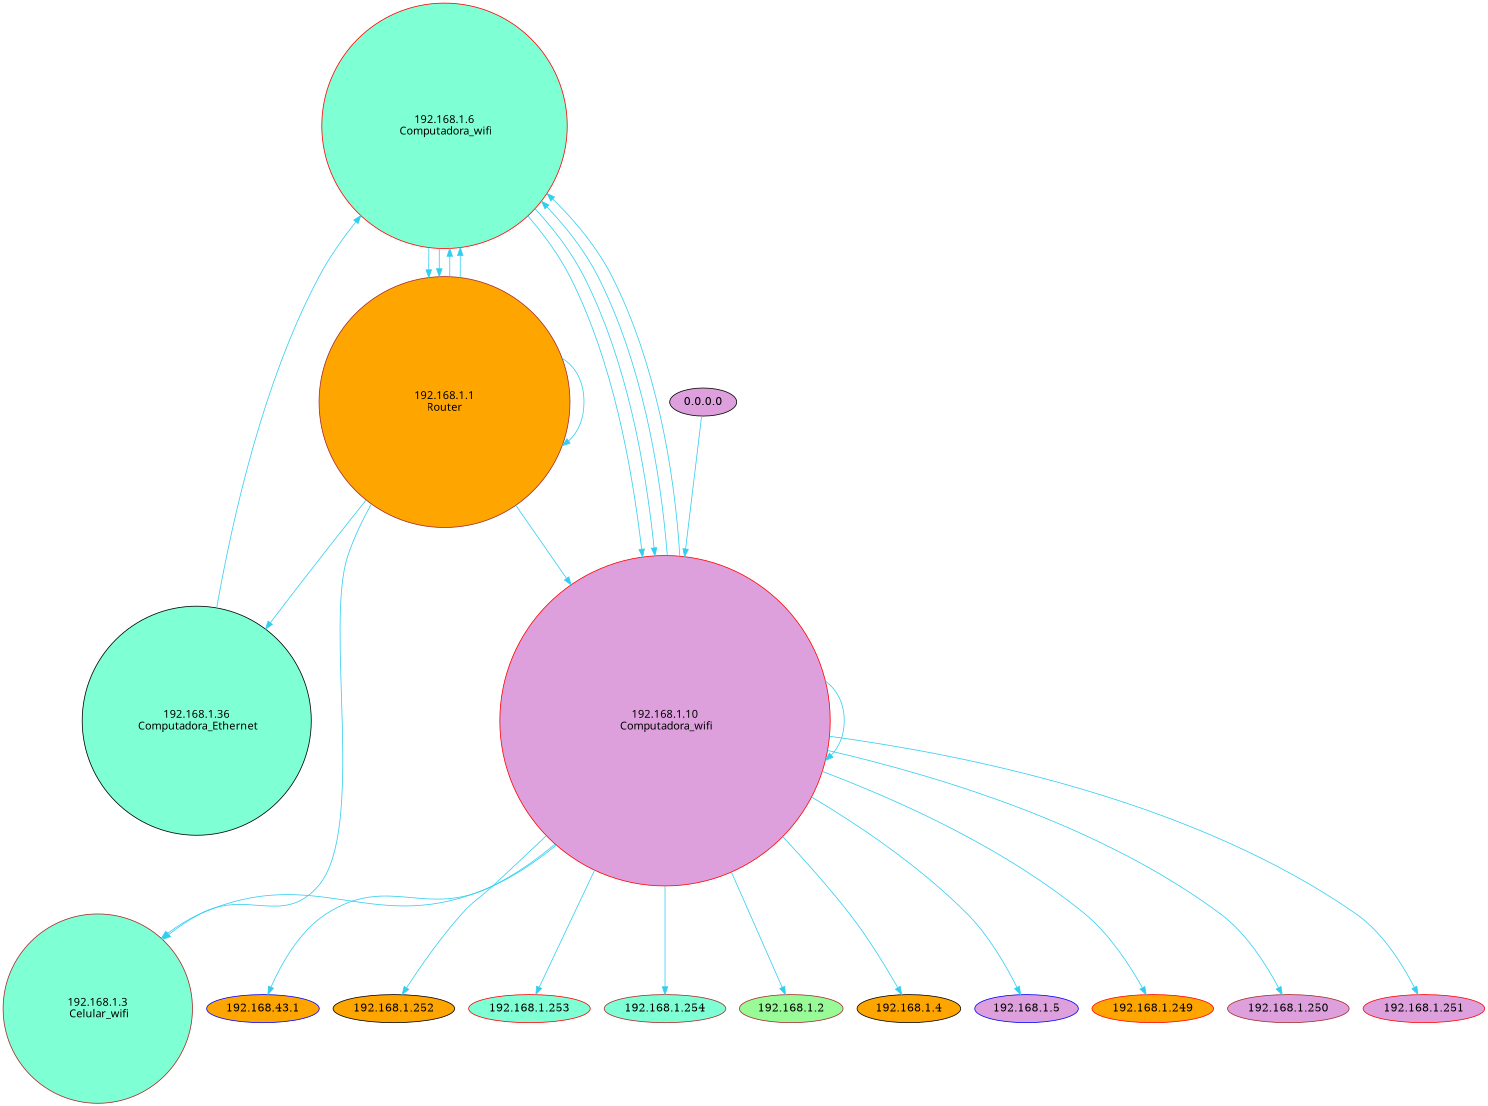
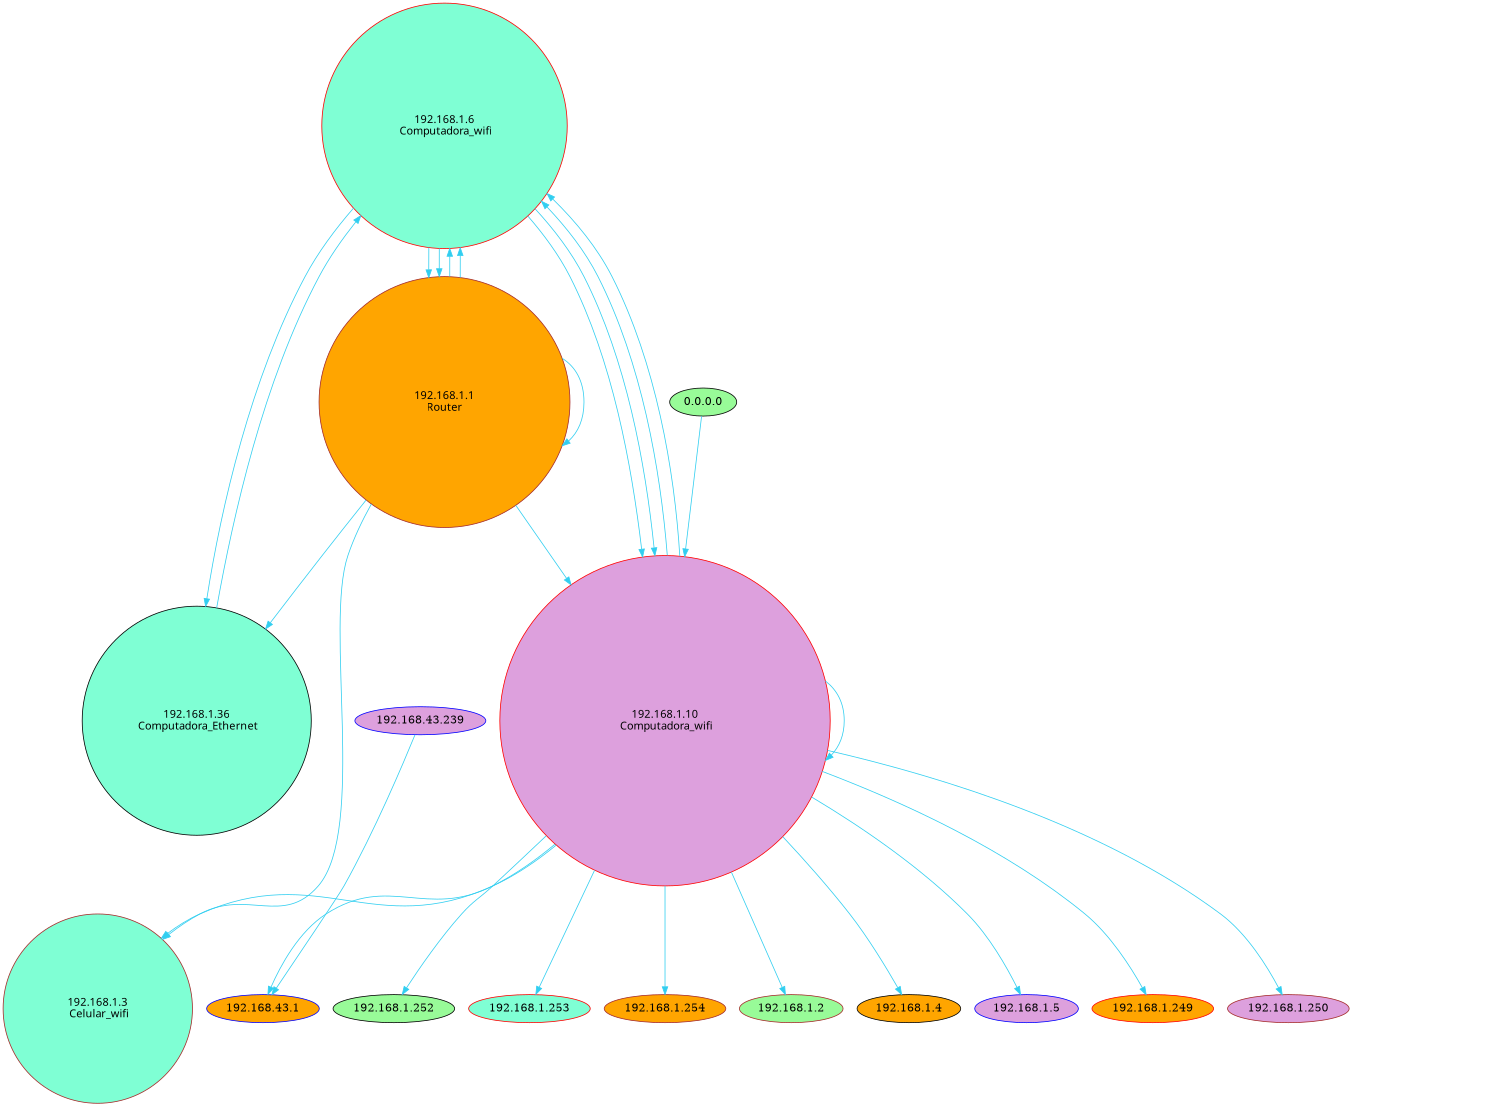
none -> (256, 394)
(703, 402) -> (703, 402)
none -> (420, 721)
(394, 1009) -> (394, 1009)
(665, 1009) -> (665, 1009)
(1424, 1009) -> none
